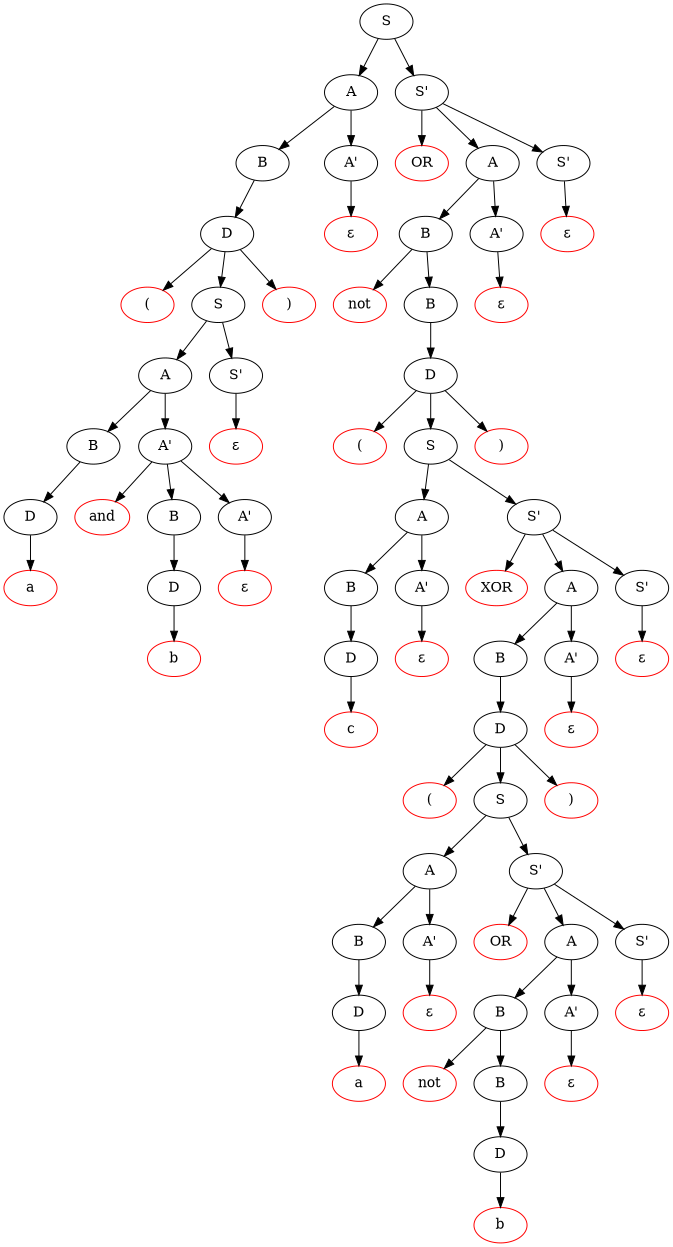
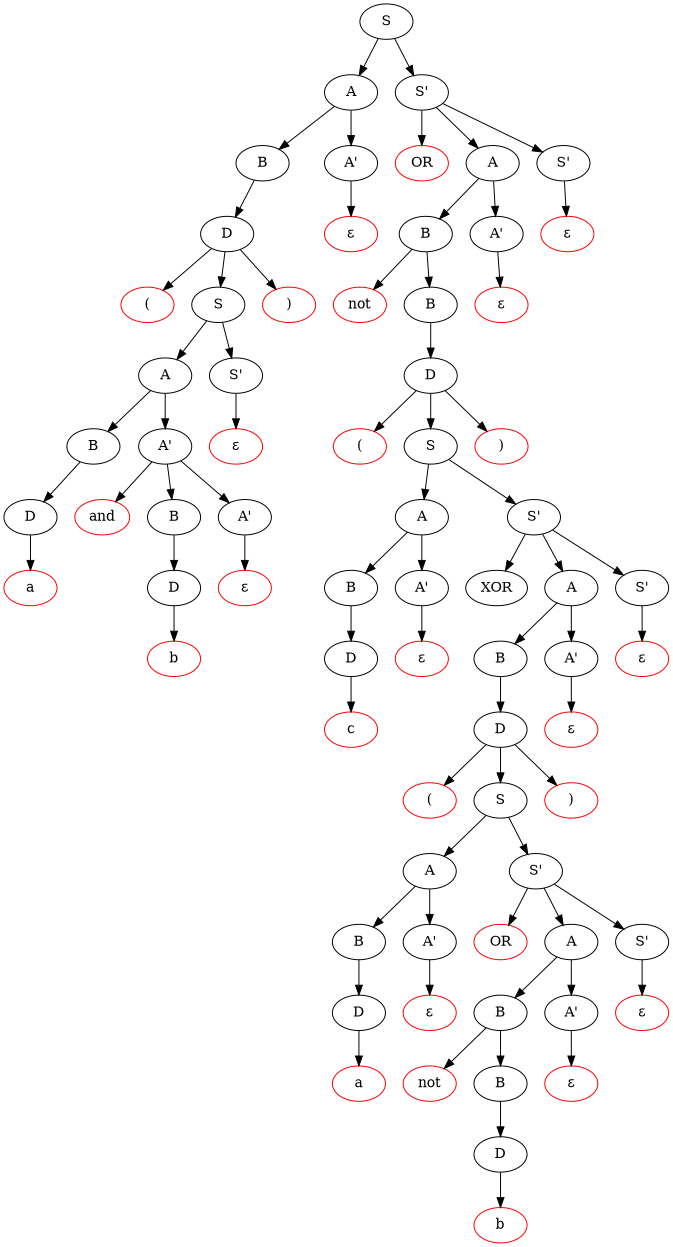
(497, 588) -> (497, 588)
